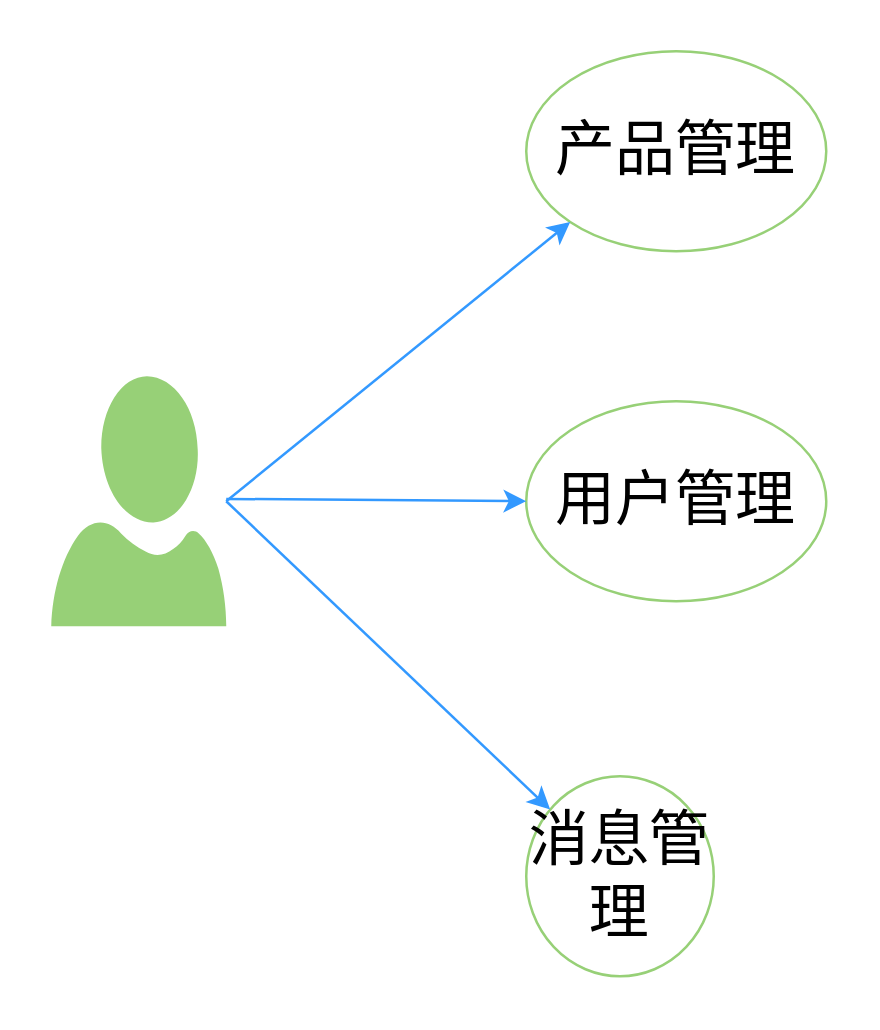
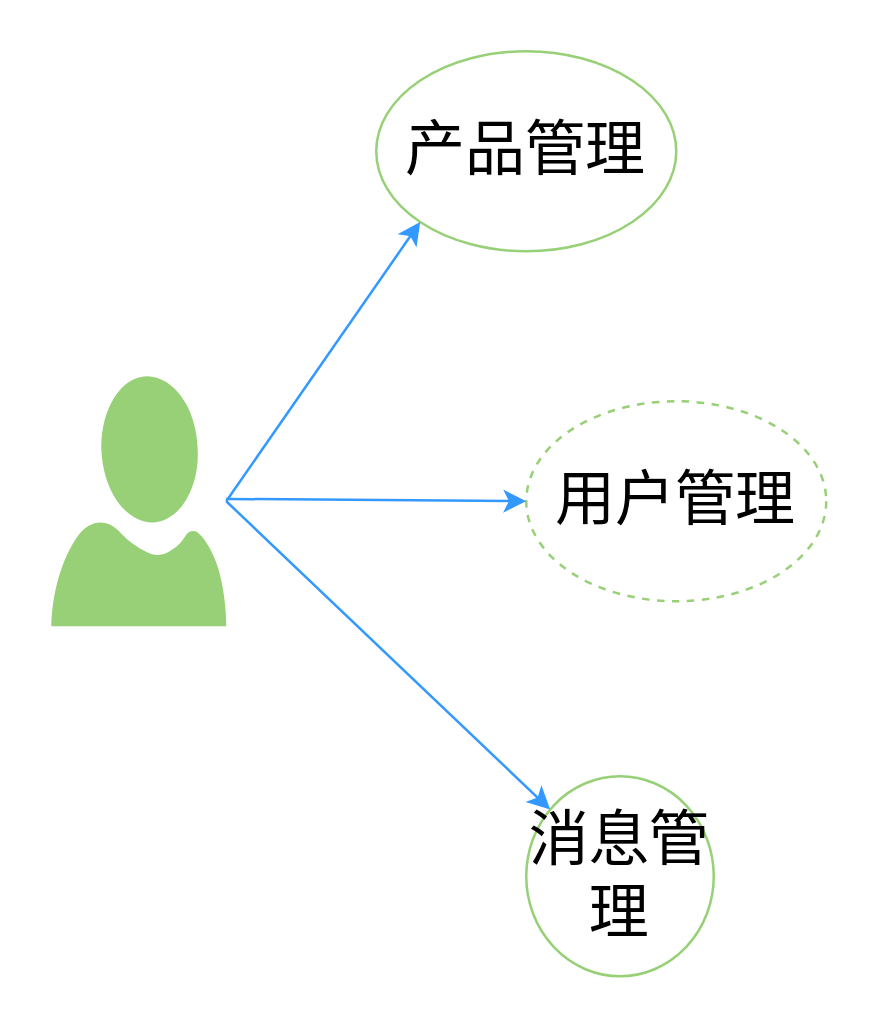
(676, 151) -> (526, 151)
(676, 501) -> (676, 501)
